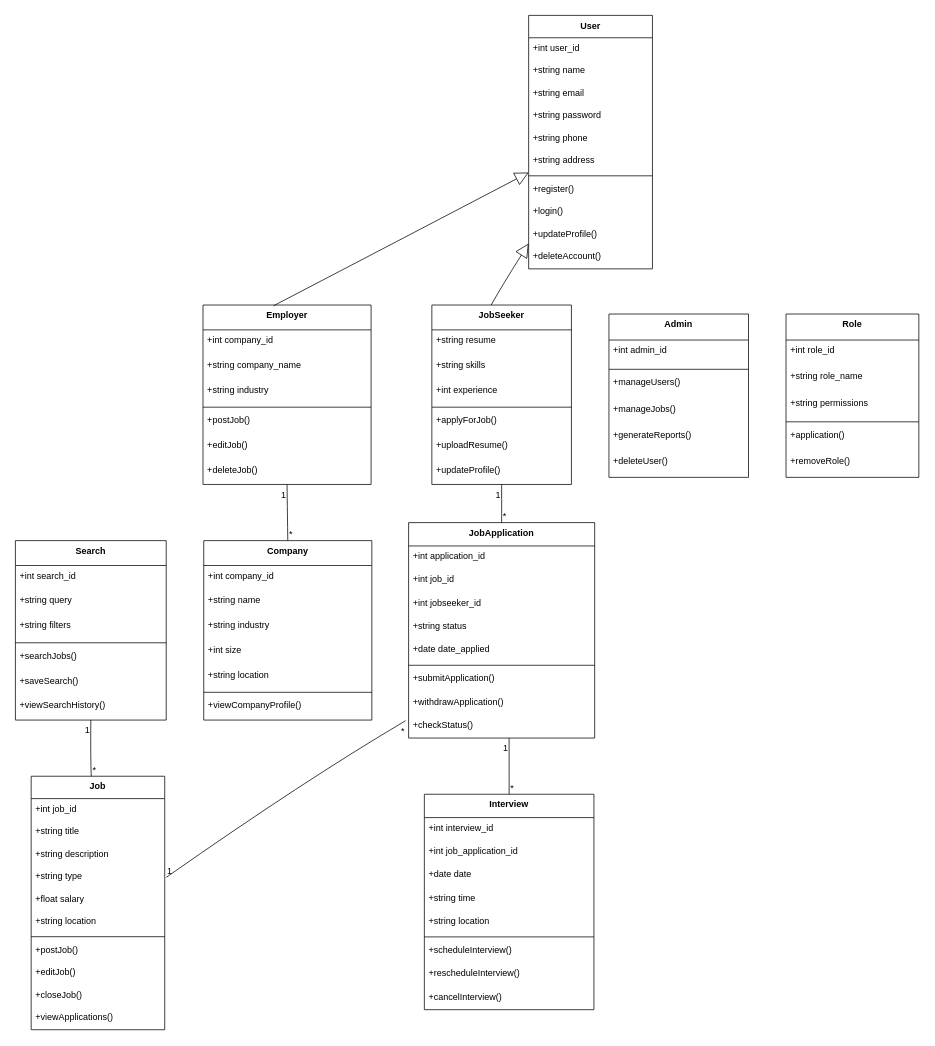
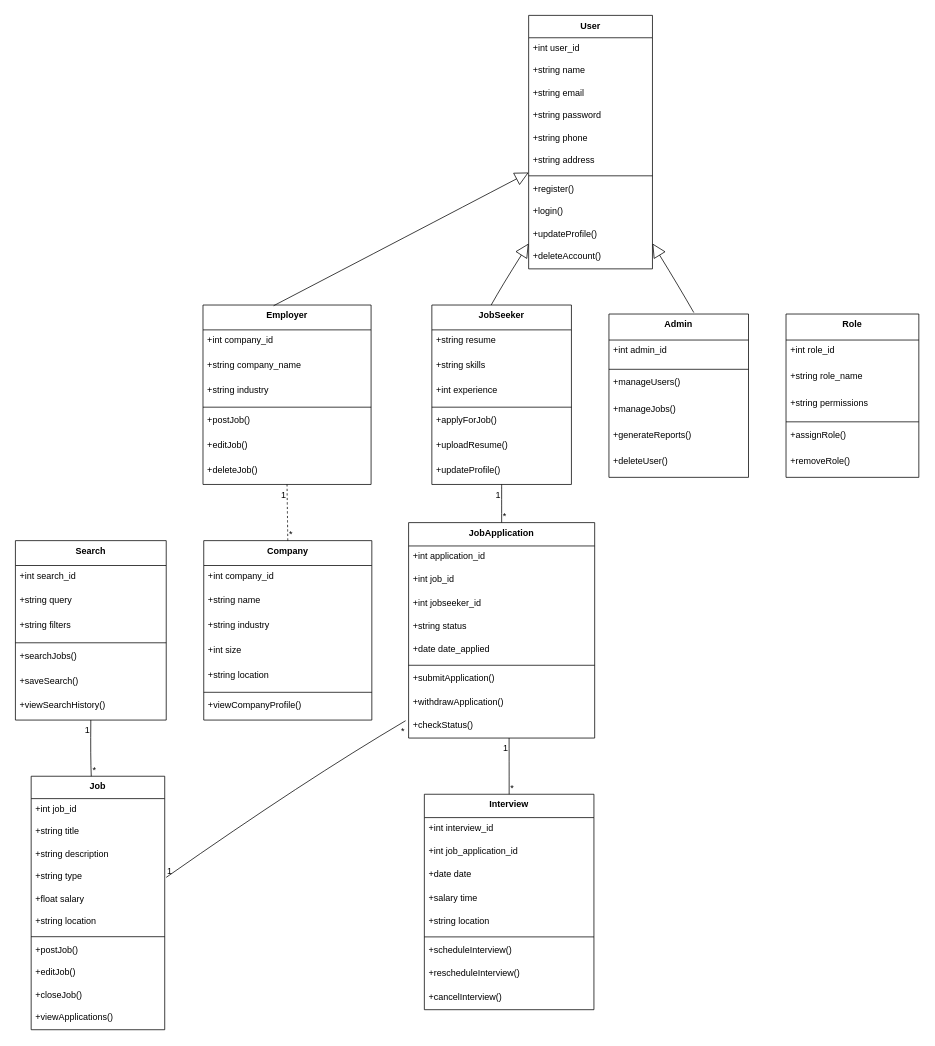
none -> (677, 284)
(822, 435) -> (820, 435)
(287, 513) -> (287, 513)
(455, 897) -> (455, 897)
